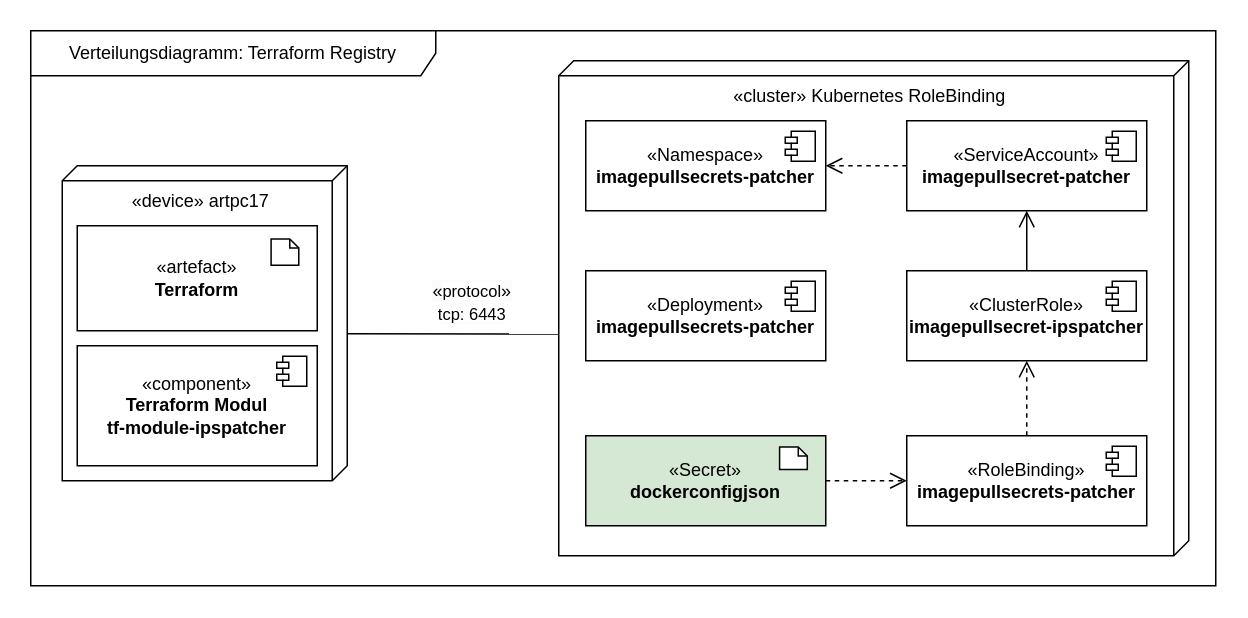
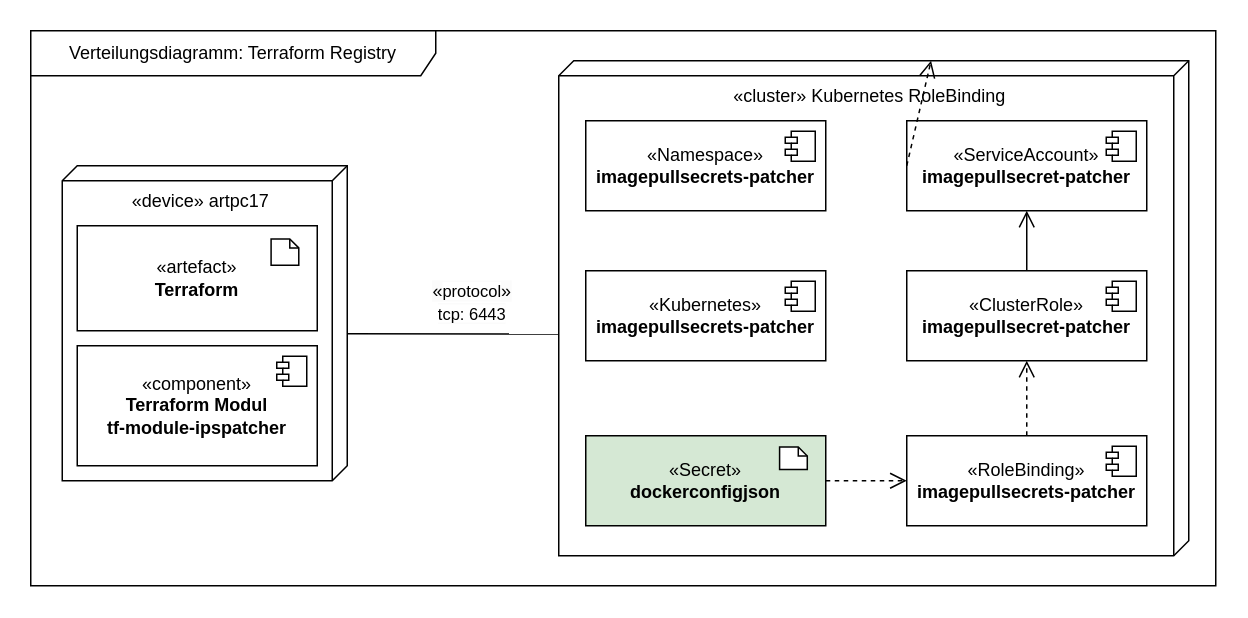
(868, 166) -> (919, 115)
(706, 316) -> (706, 316)
(1027, 316) -> (1027, 316)
